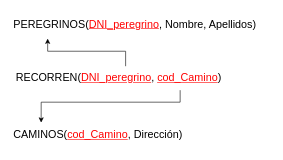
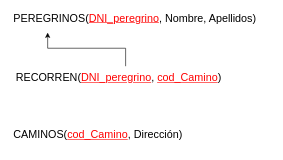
(141, 24) -> (141, 18)
(41, 102) -> none
